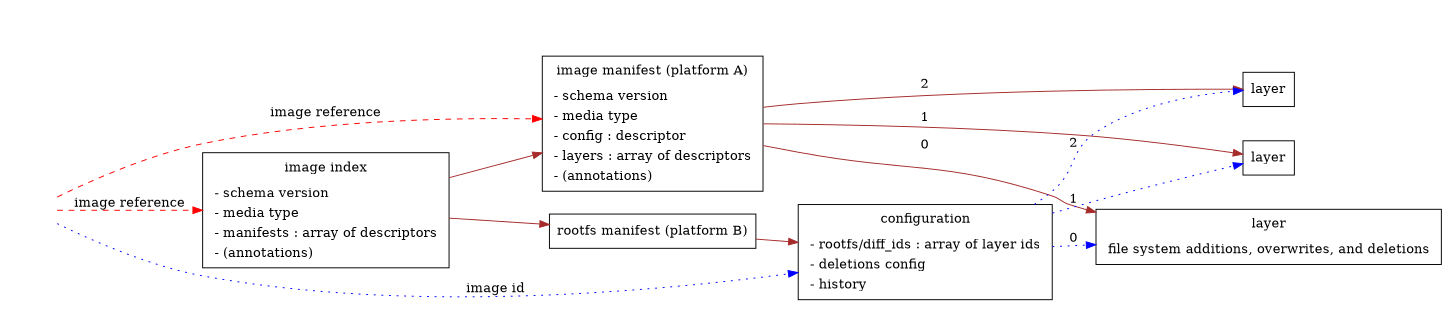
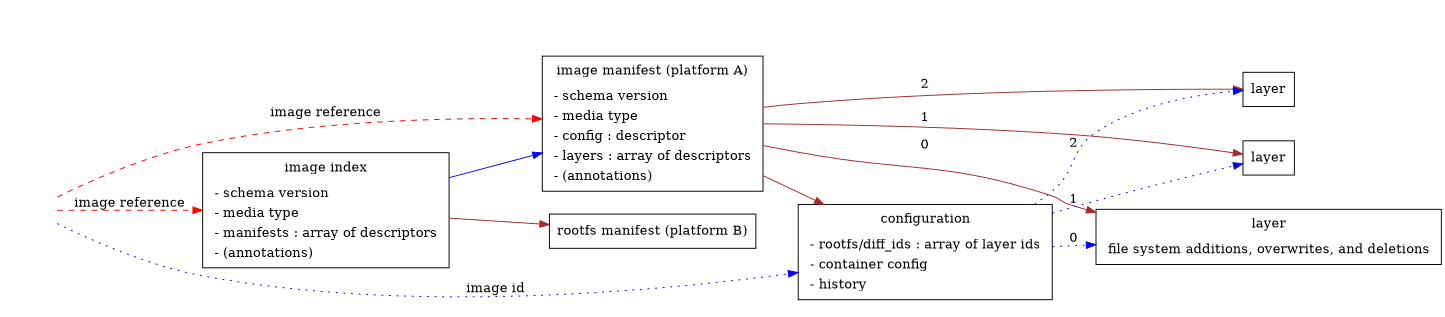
(491, 167) -> (491, 167)
(772, 240) -> (789, 188)
(868, 264) -> (869, 264)
